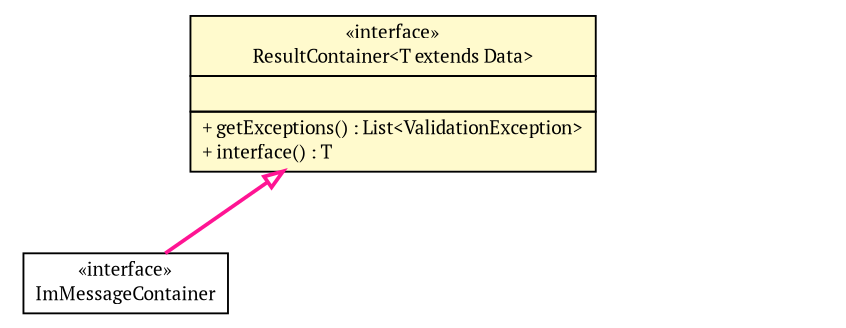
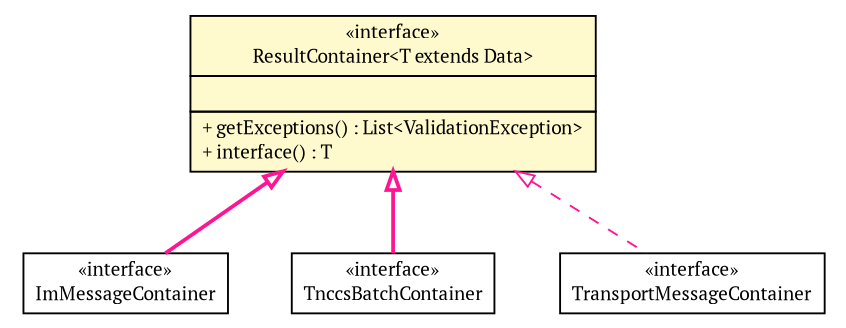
none -> (393, 283)
none -> (691, 283)
